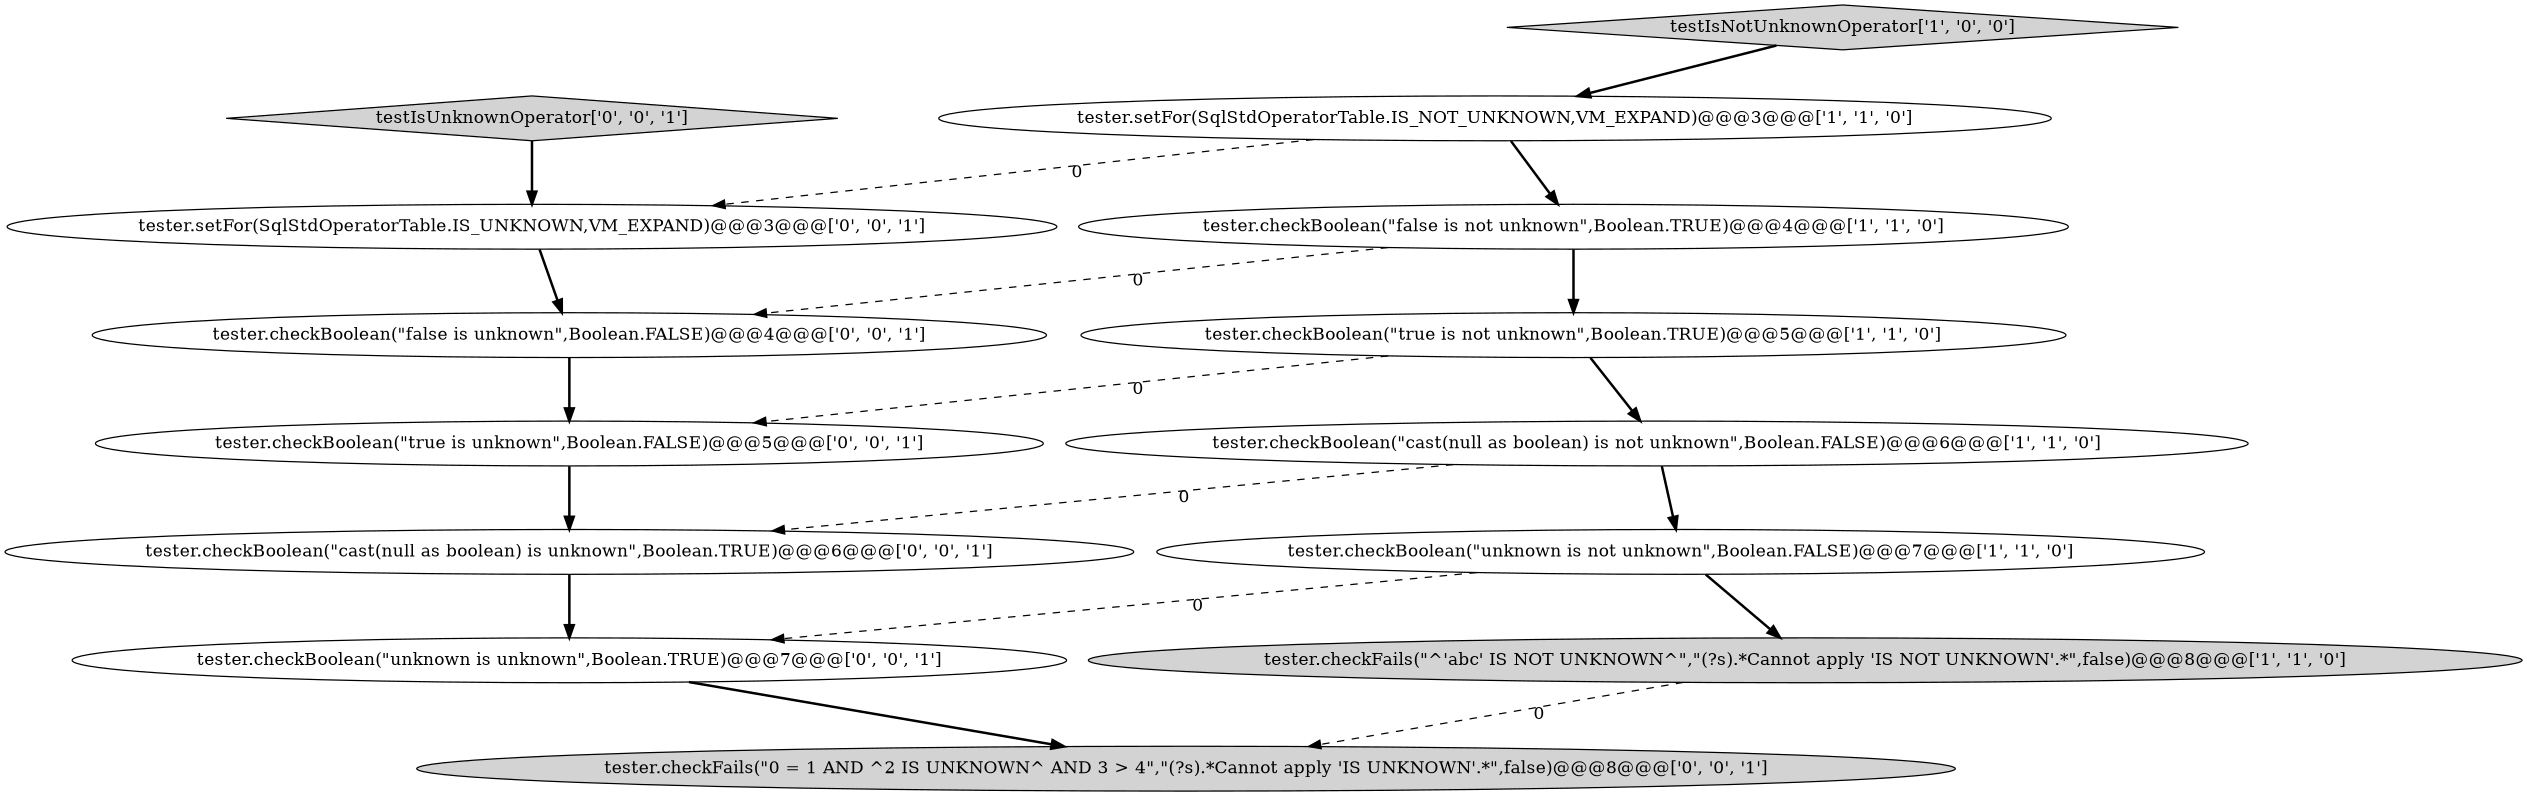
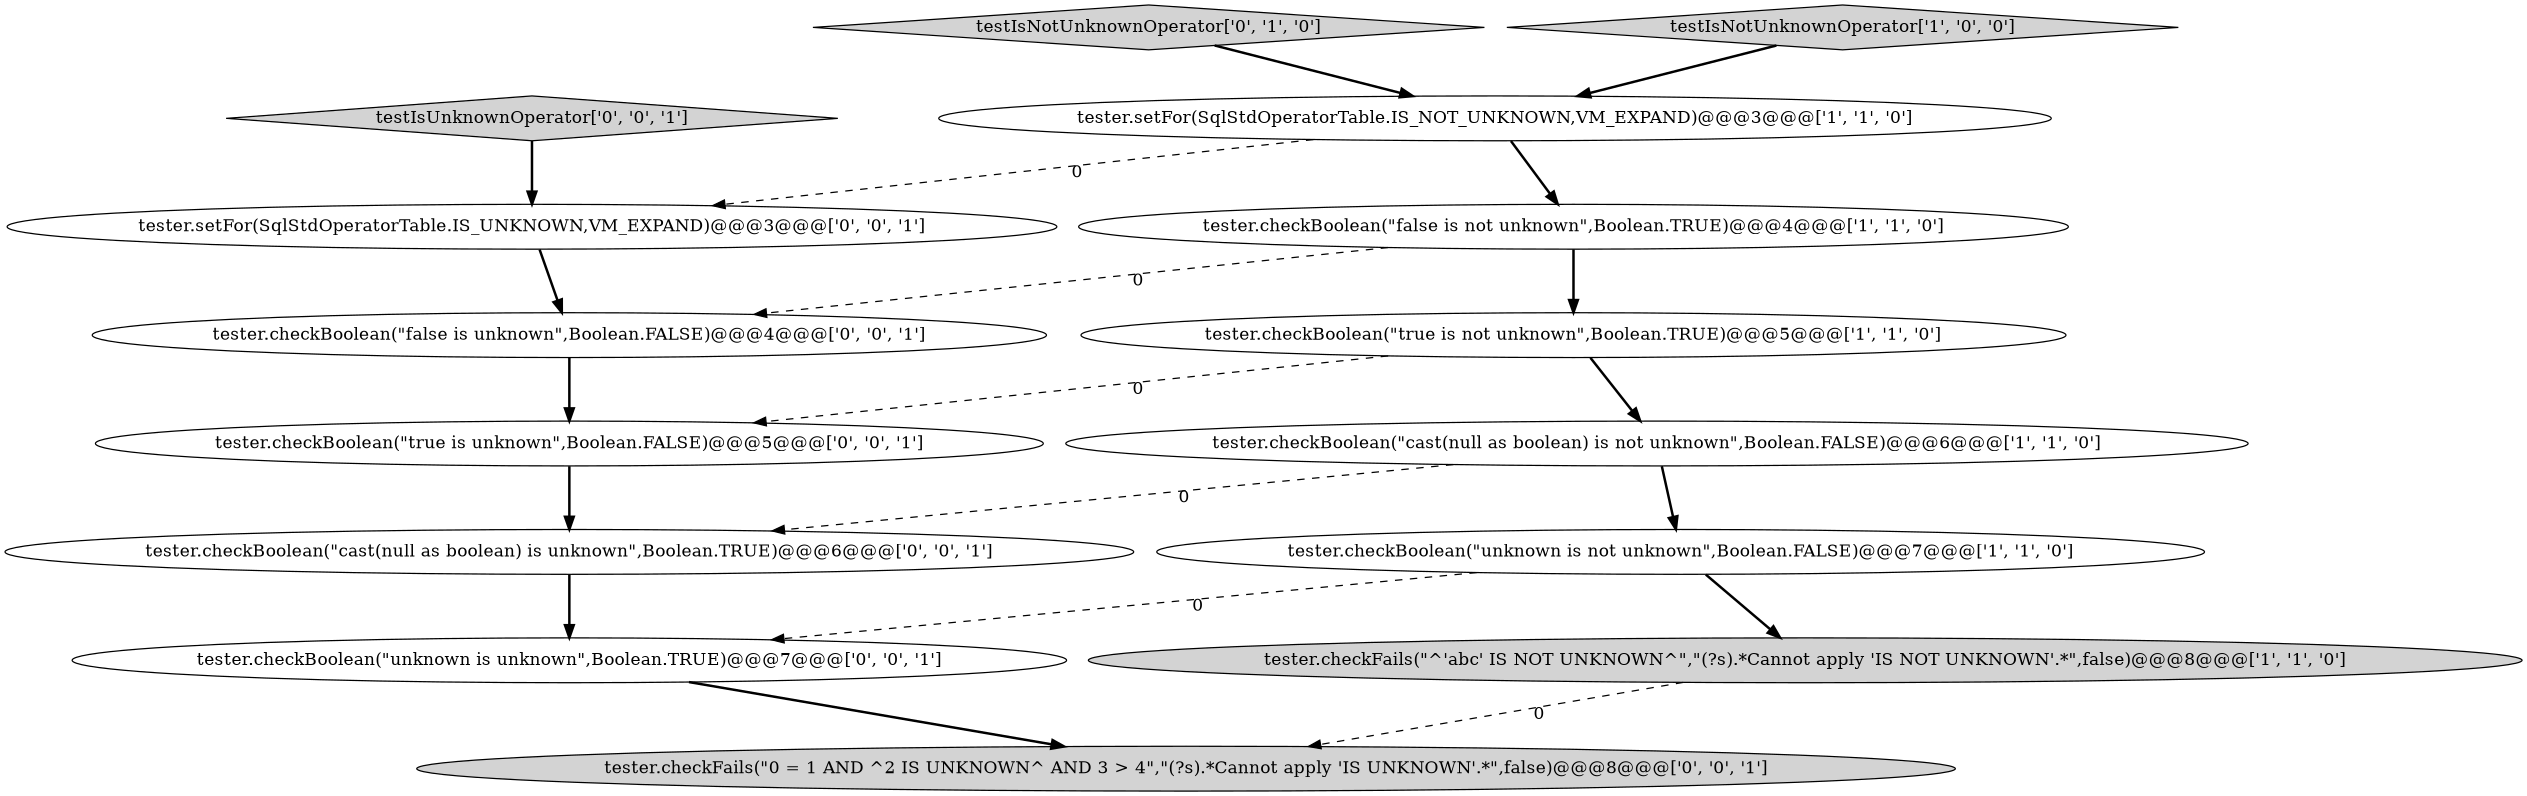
none -> (1149, 27)
